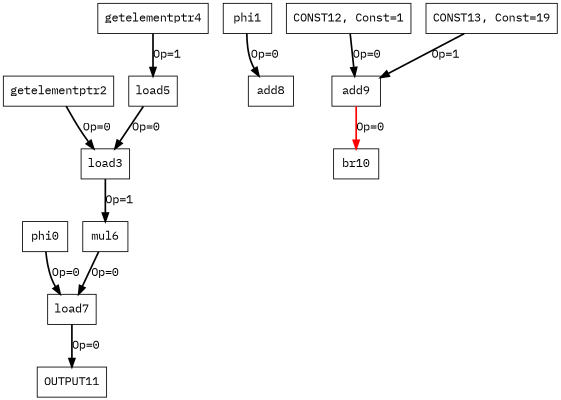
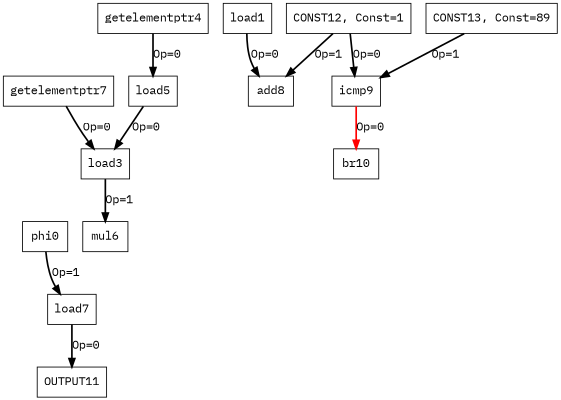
(247, 18) -> (247, 18)
(492, 18) -> (492, 18)
none -> (313, 52)
(167, 55) -> (167, 55)
(59, 91) -> (59, 91)
(356, 91) -> (356, 91)
(90, 269) -> none
(66, 273) -> (66, 273)
